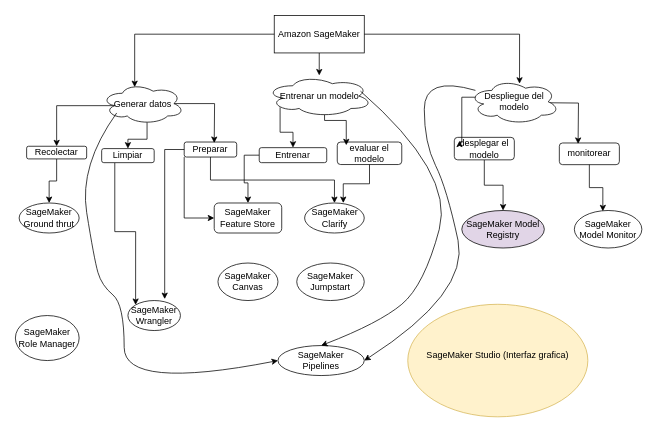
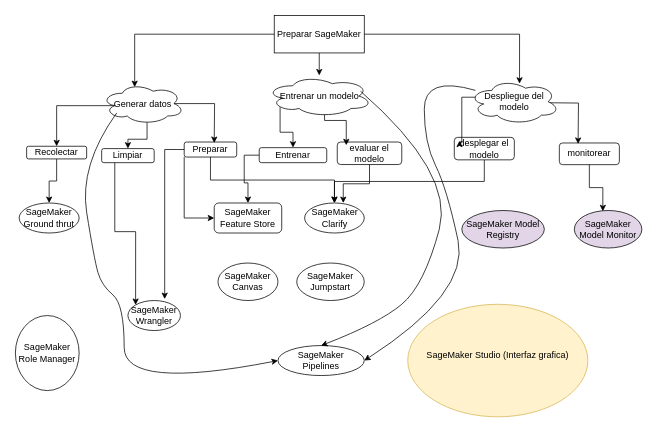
(319, 34) -> (319, 34)
(491, 185) -> (412, 181)
(608, 229) -> (608, 229)
(47, 338) -> (47, 353)
